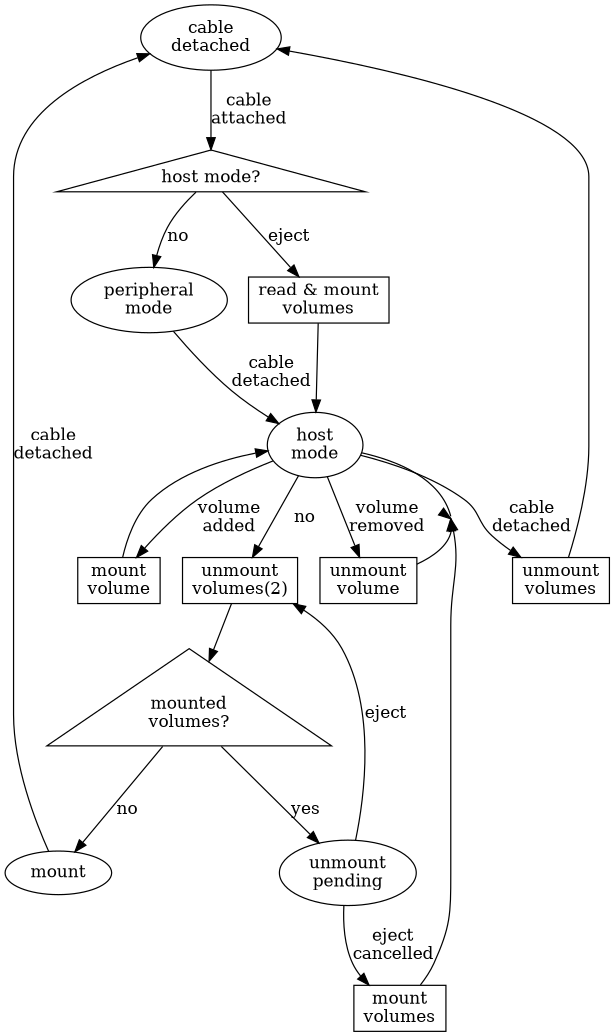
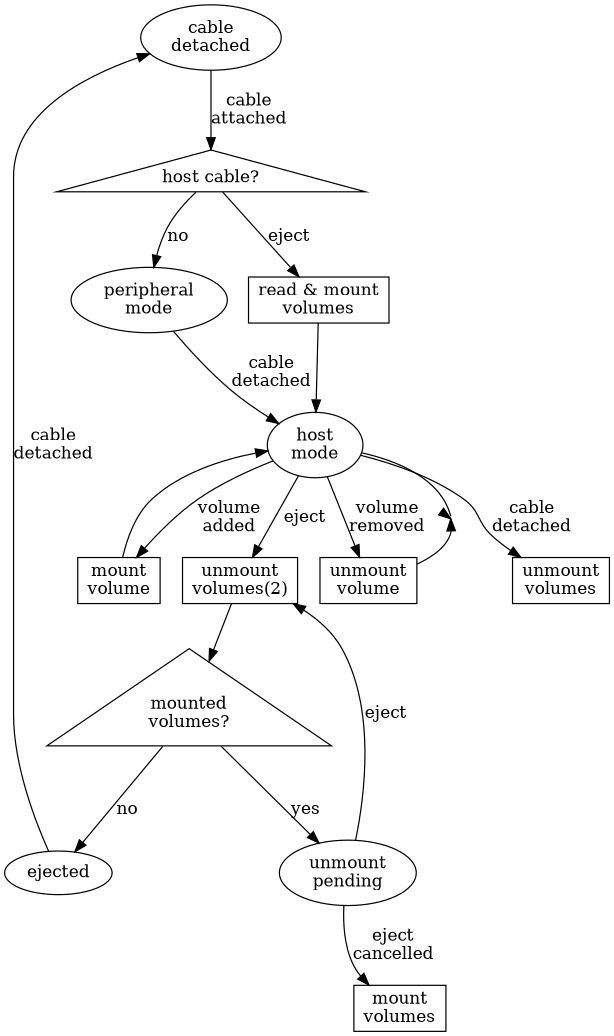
(211, 178) -> (211, 178)
(589, 200) -> none
(305, 518) -> (305, 518)
(451, 761) -> none
(58, 873) -> (58, 873)
